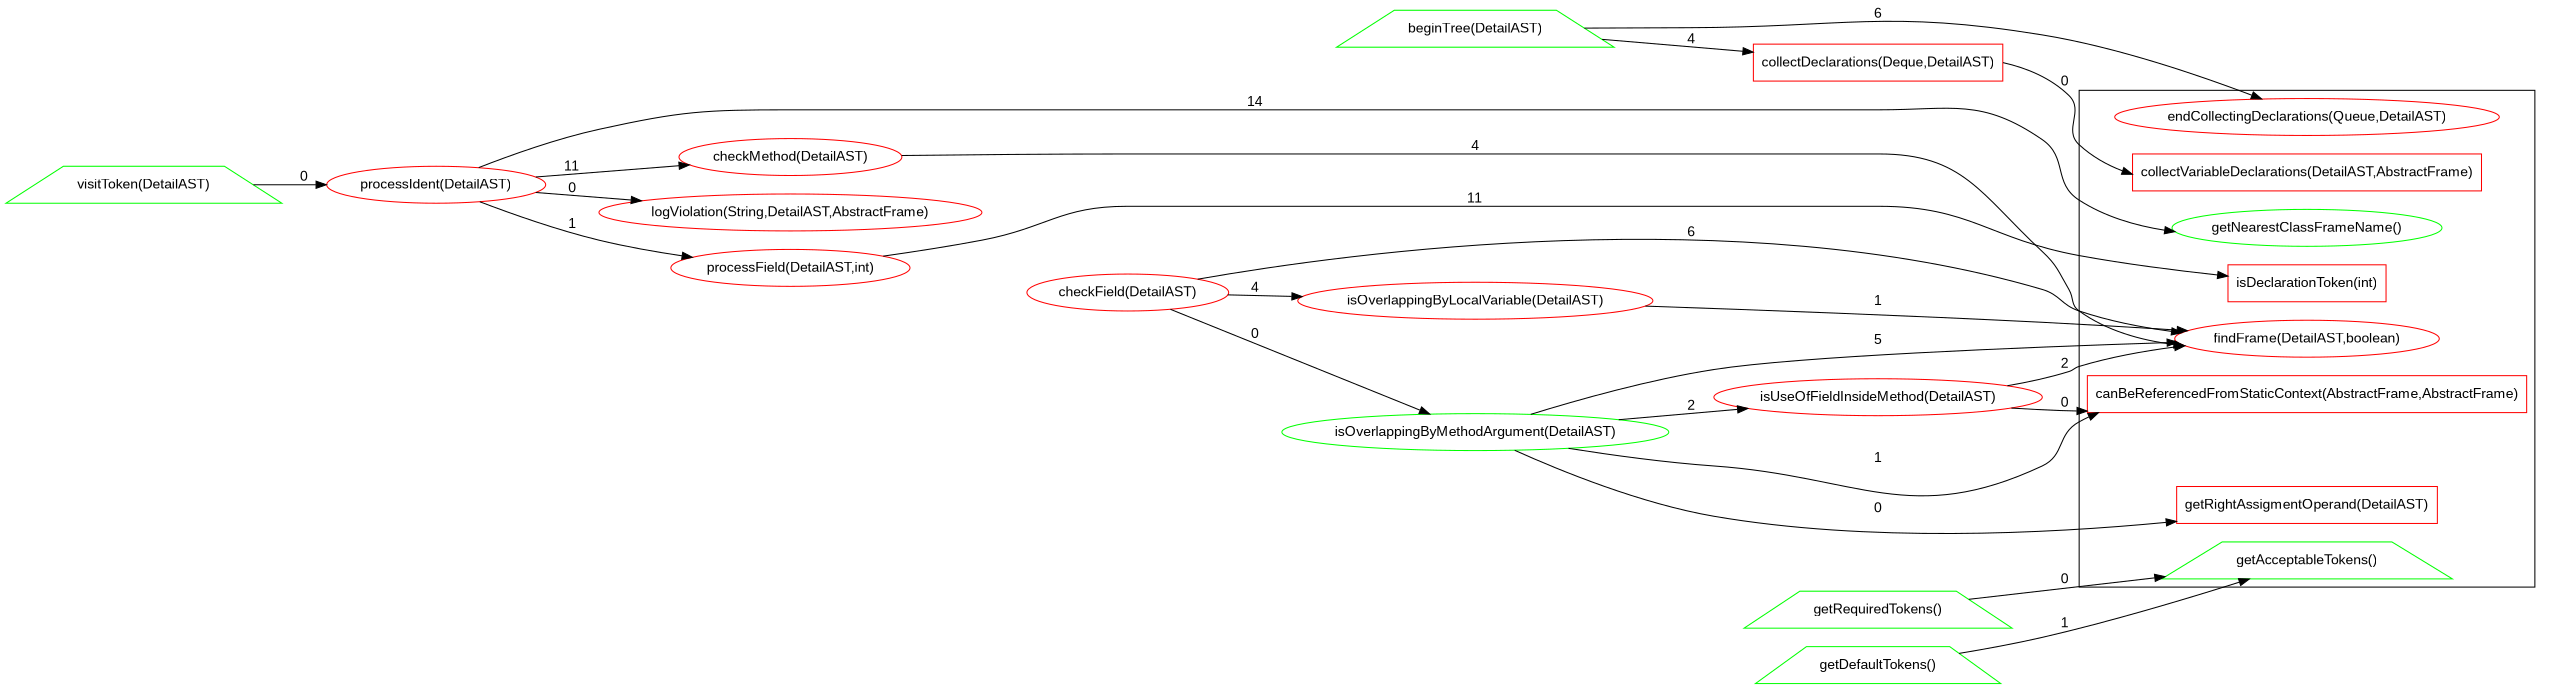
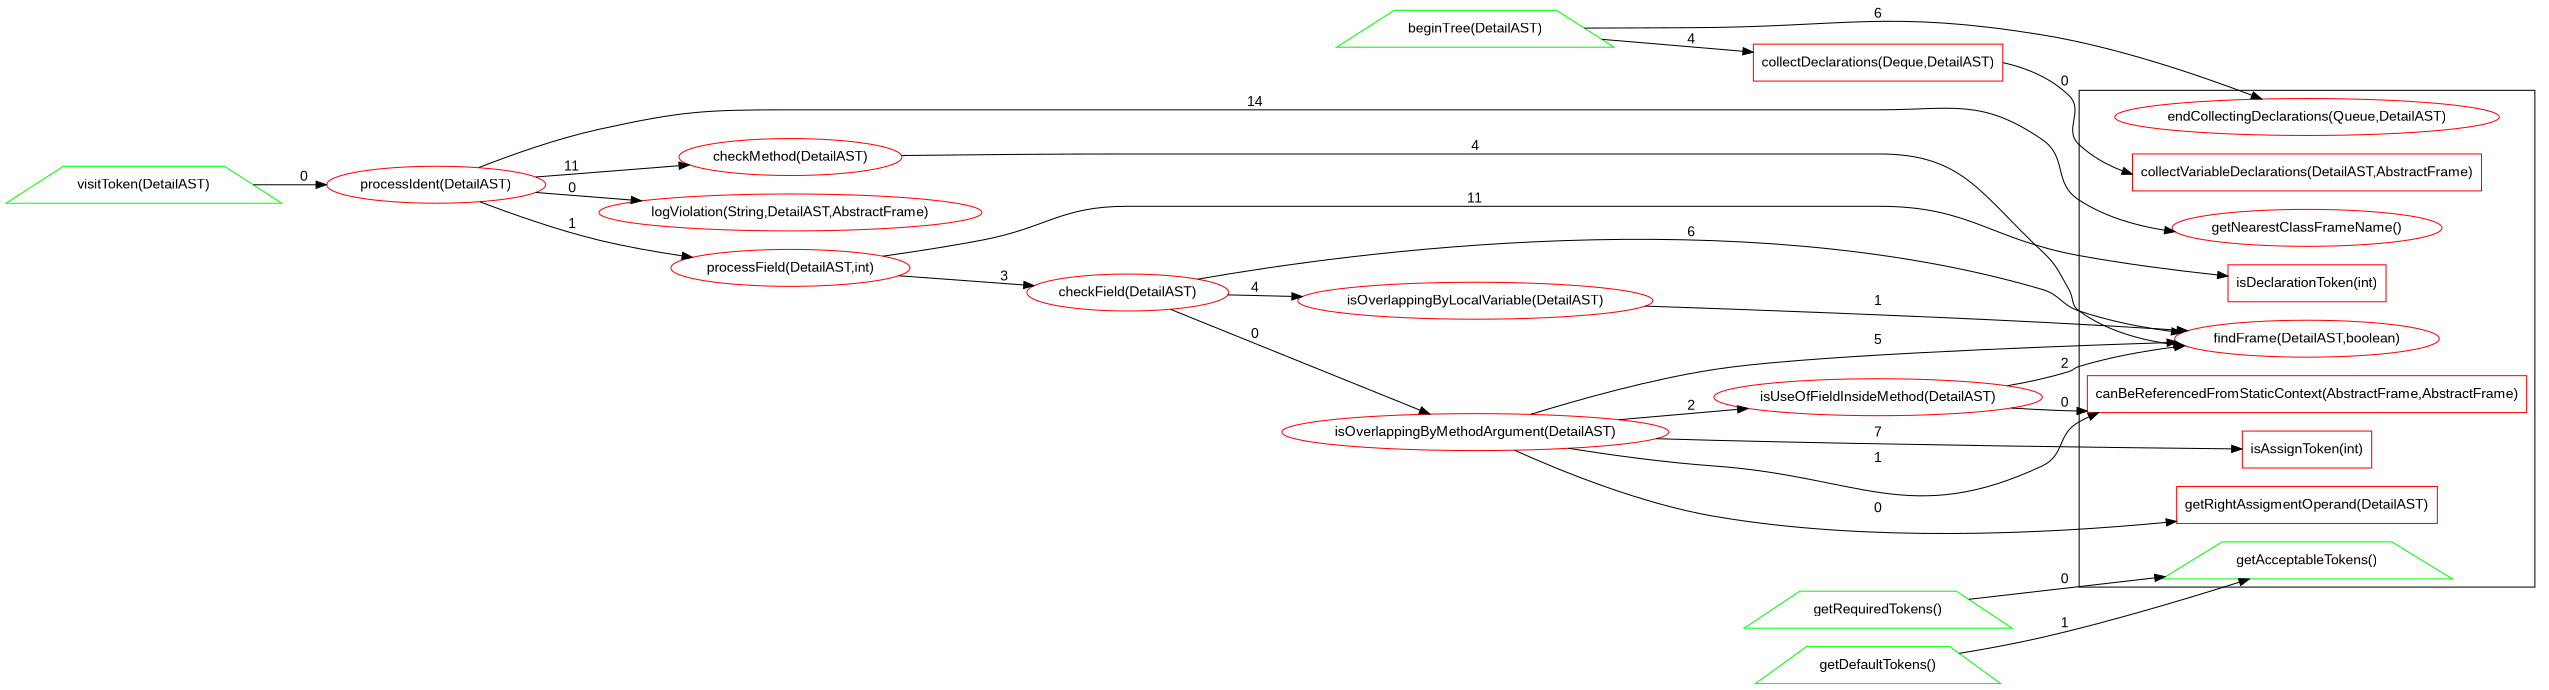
(2307, 228) -> (2307, 228)
none -> (961, 280)
(1475, 432) -> (1475, 432)
none -> (2307, 450)
